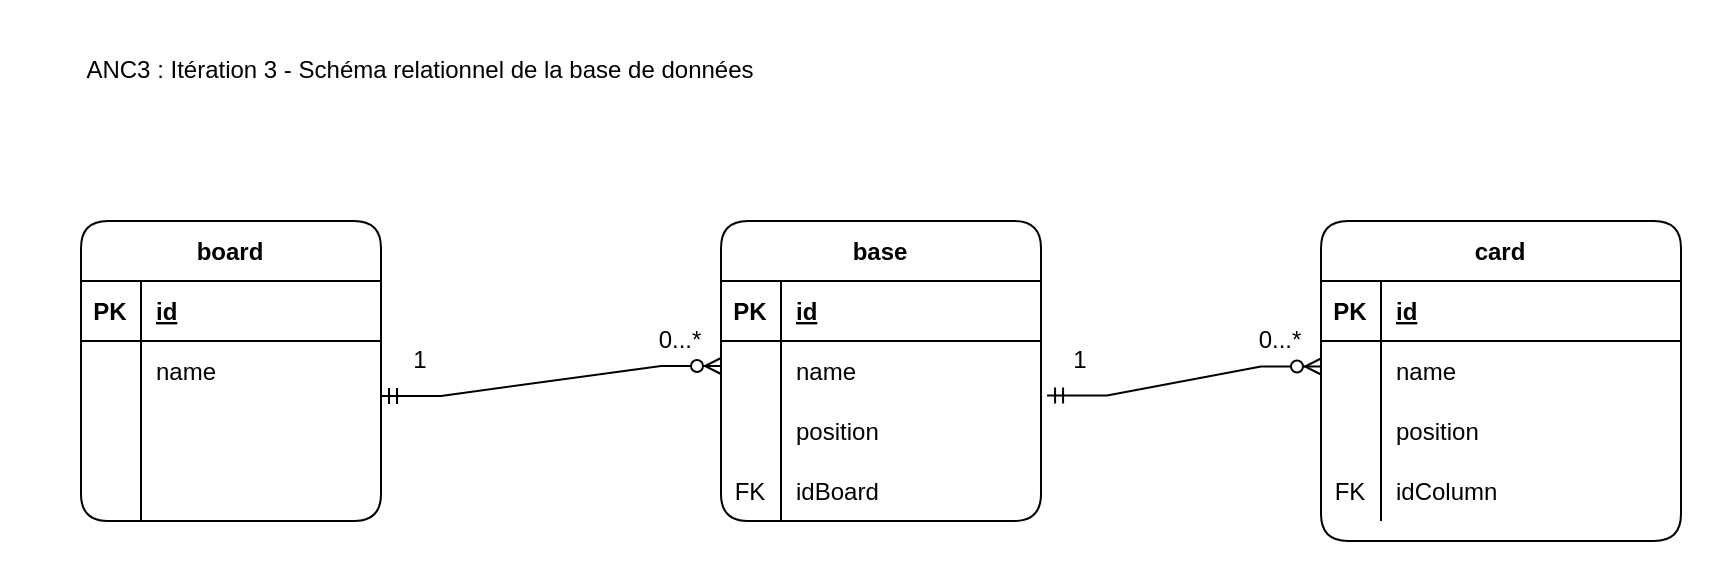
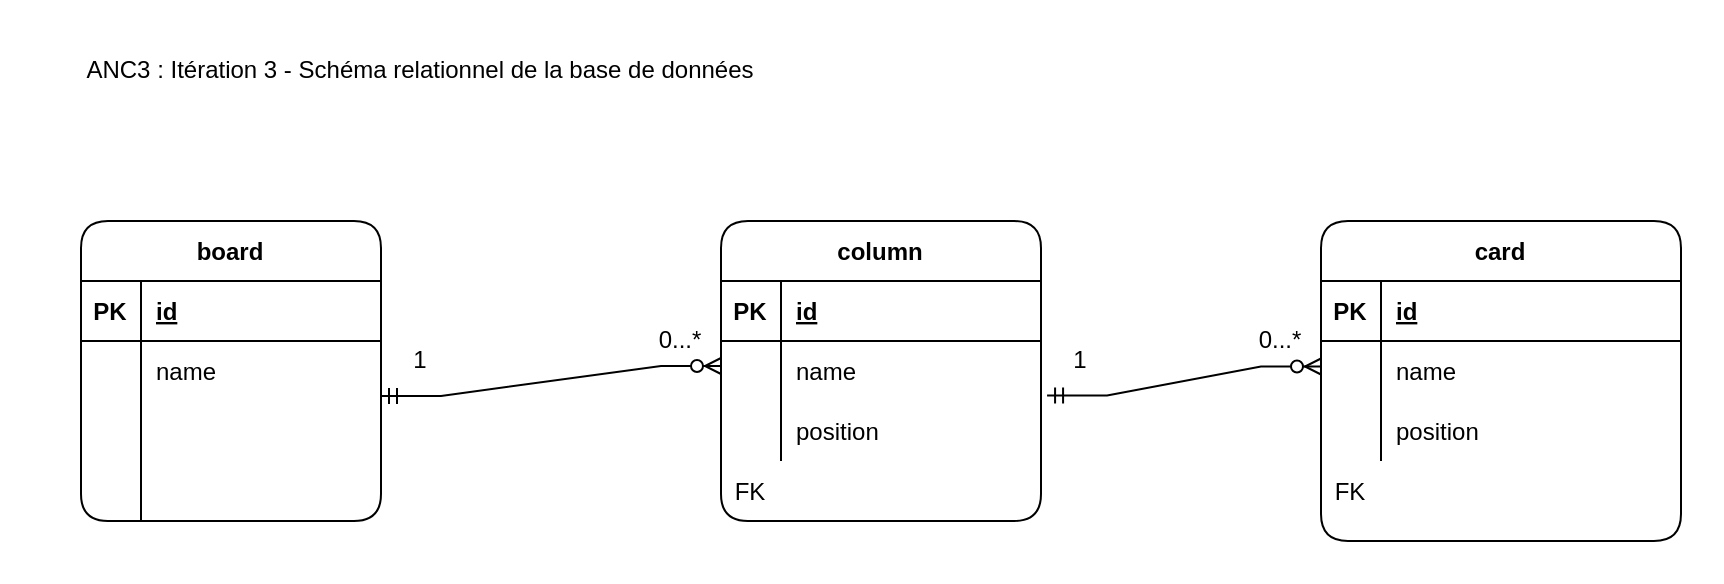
(880, 252) -> (880, 252)
(911, 491) -> none
(1531, 491) -> none
